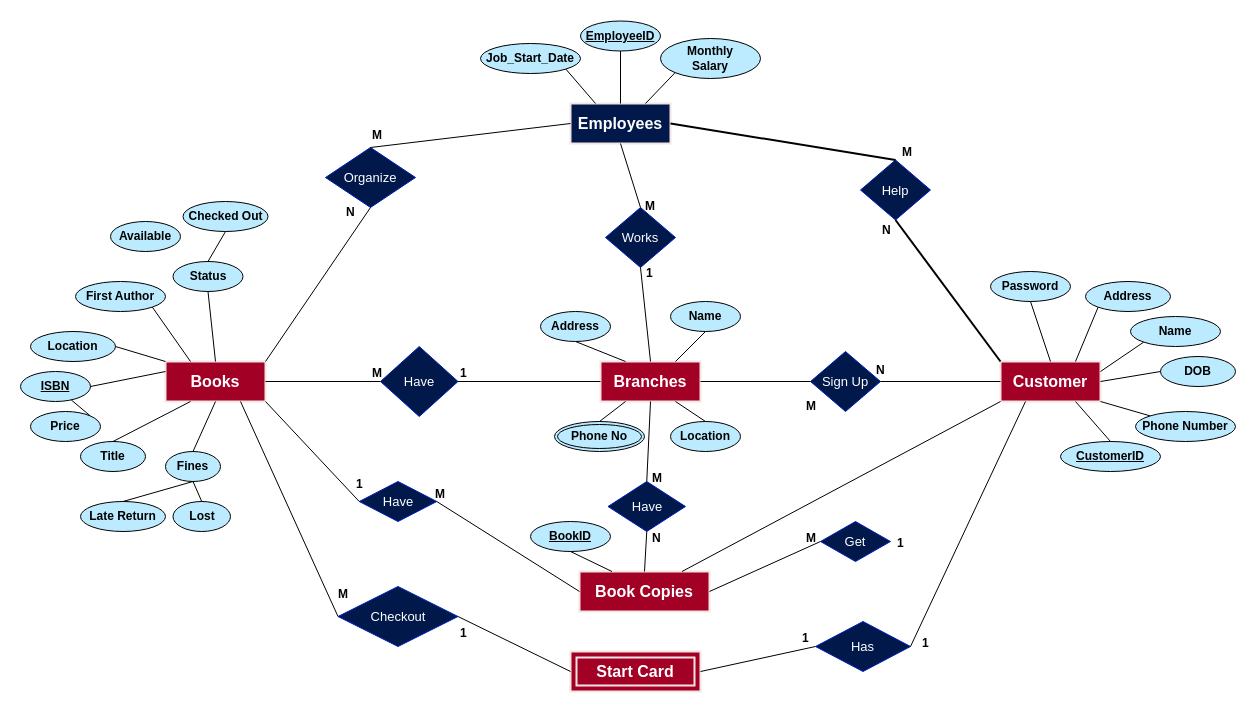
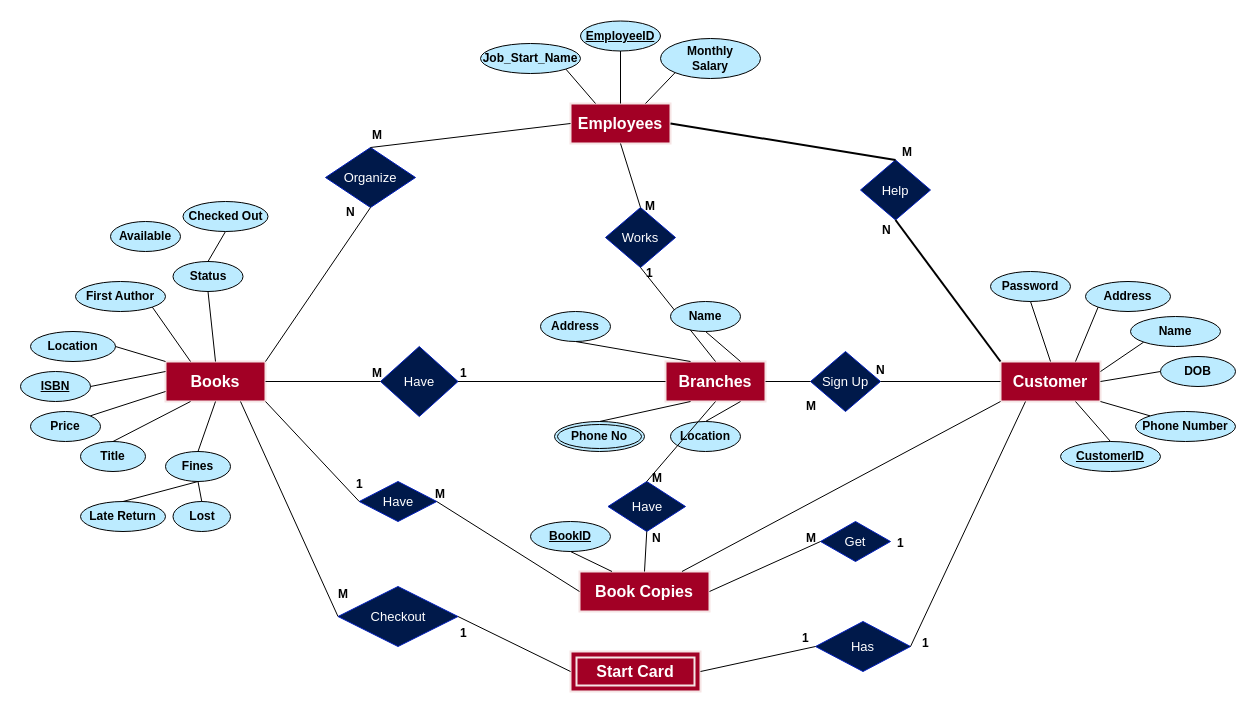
(531, 59) -> (531, 59)
(621, 124) -> (621, 124)
(651, 382) -> (716, 382)
(81, 408) -> (127, 404)
(193, 467) -> (198, 467)
